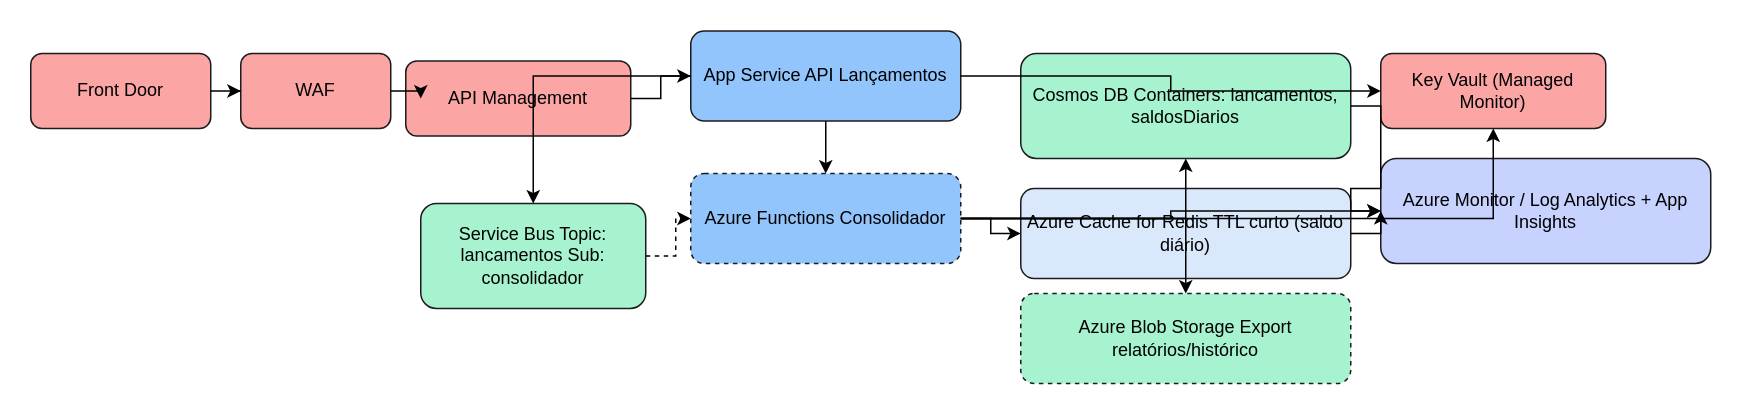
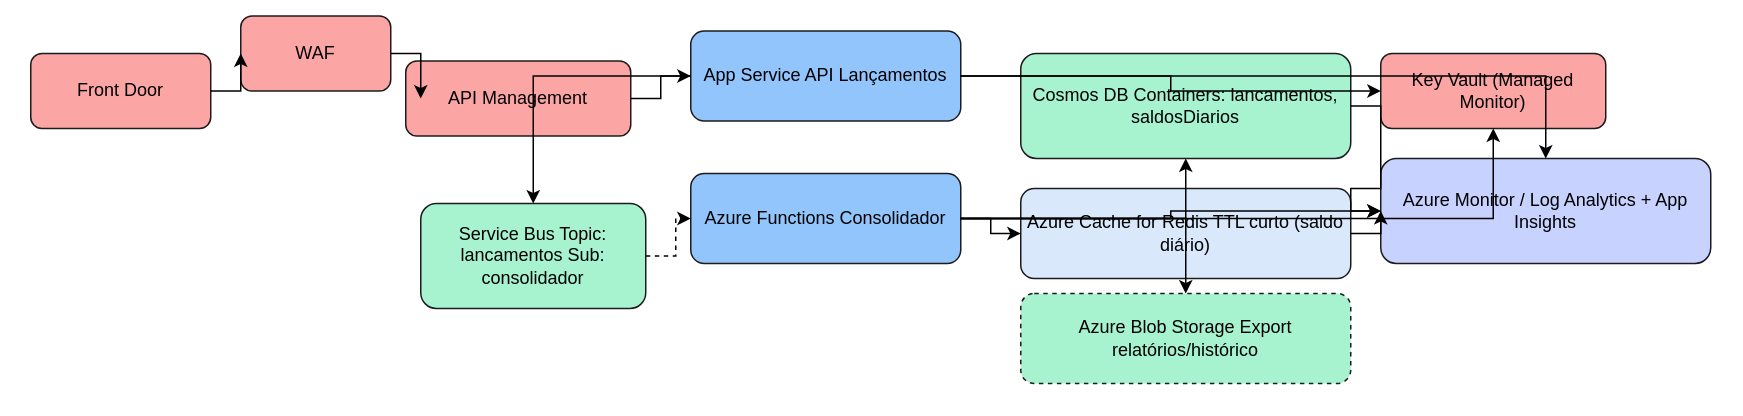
(316, 91) -> (316, 53)
(826, 149) -> (1395, 76)
(826, 218) -> (826, 218)
